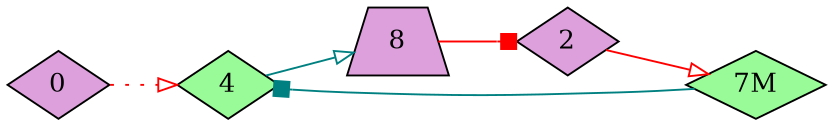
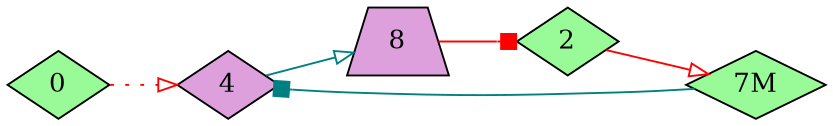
(568, 41) -> (568, 41)
(58, 85) -> (58, 85)
(228, 85) -> (228, 85)
